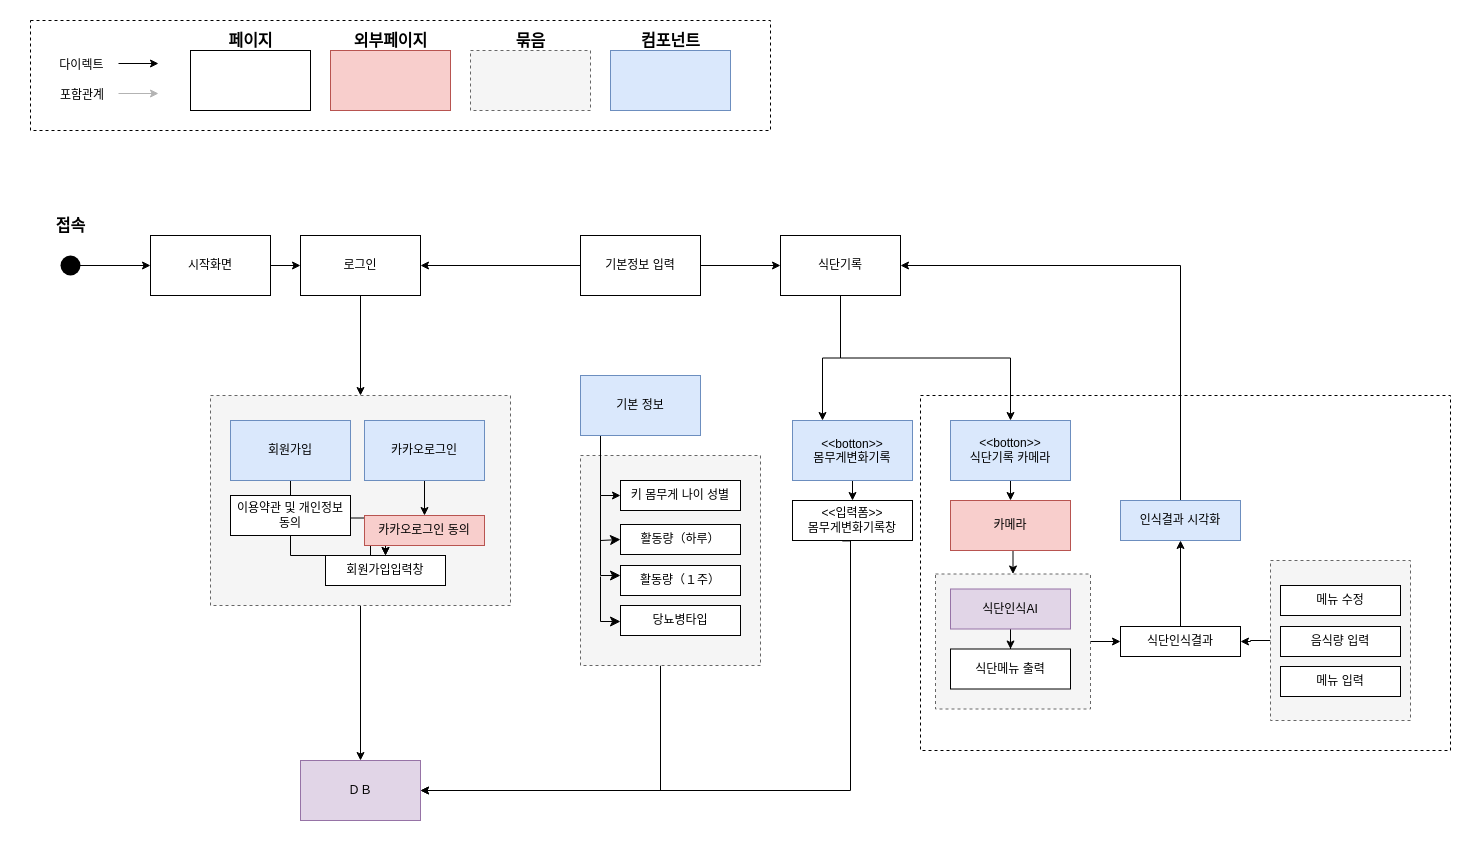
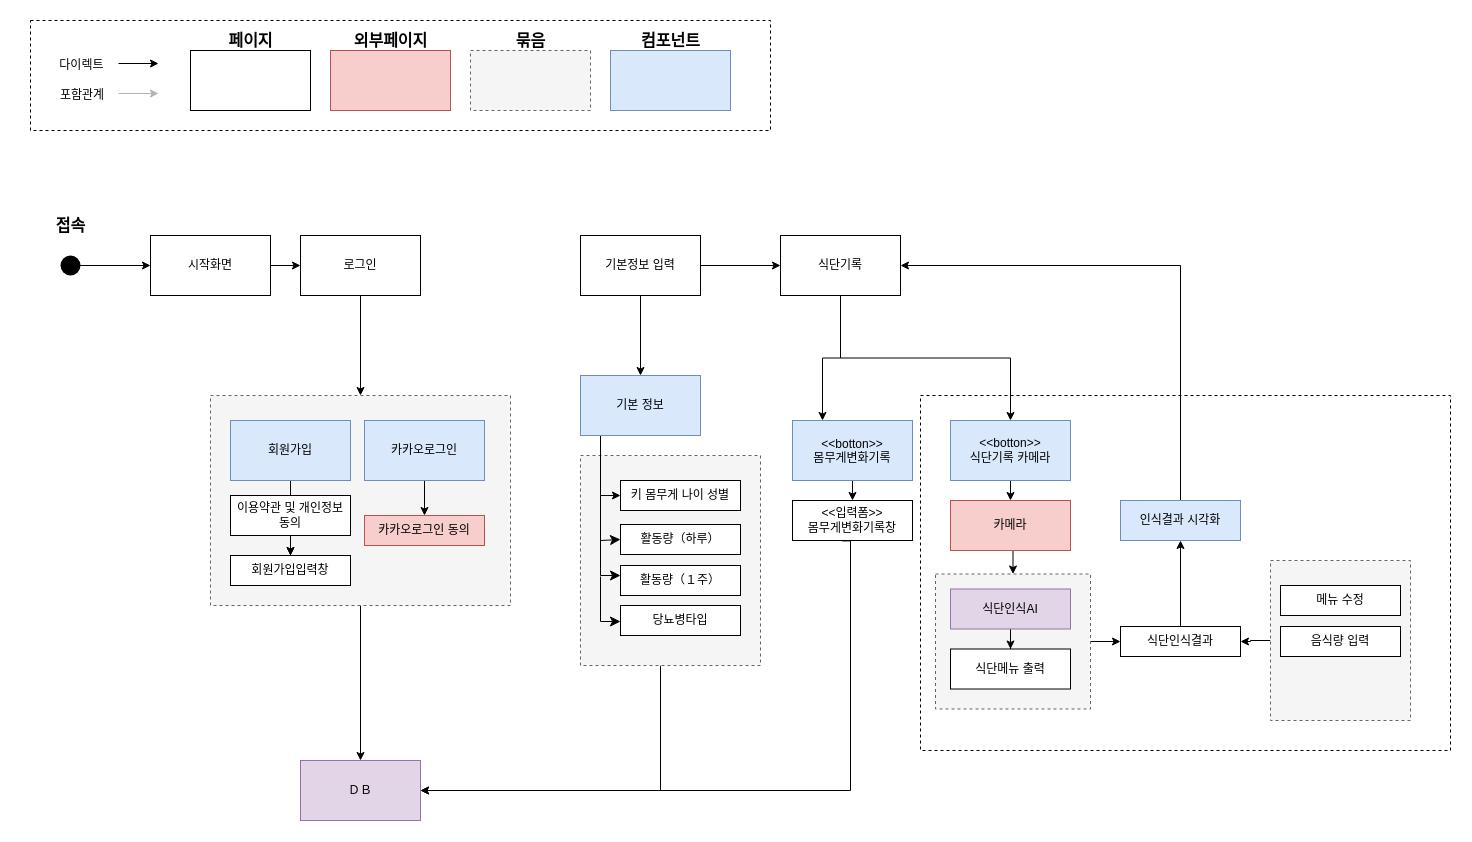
(504, 266) -> (641, 332)
(386, 571) -> (291, 571)
(1341, 682) -> none
